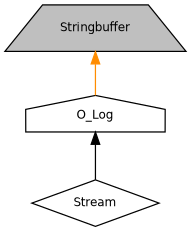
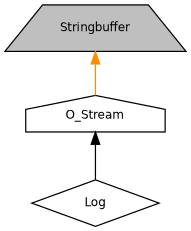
(95, 116) -> (95, 116)
(95, 203) -> (95, 203)
